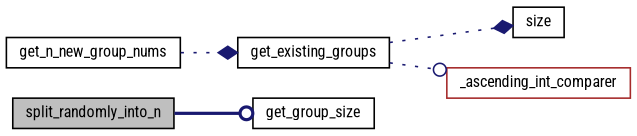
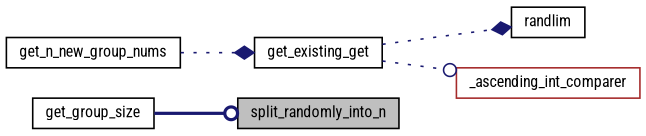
(539, 22) -> (548, 22)
(314, 53) -> (318, 53)
(207, 113) -> (189, 113)
